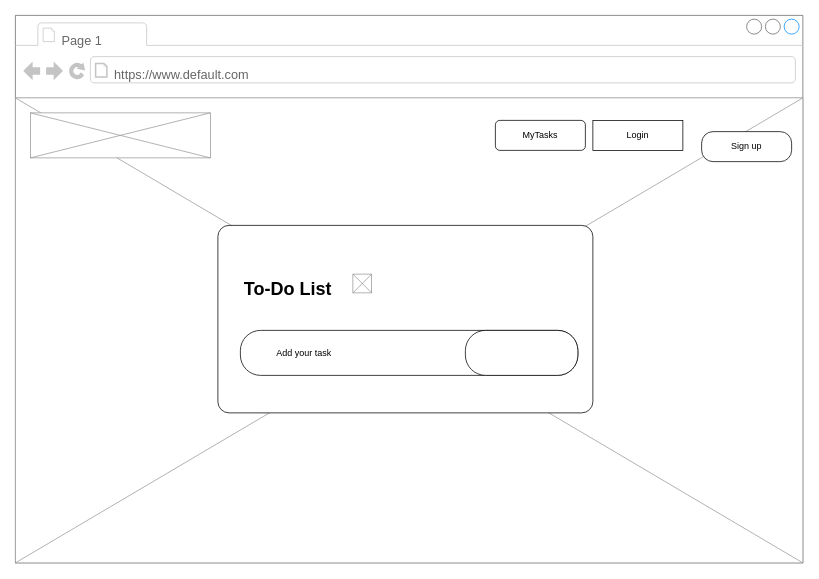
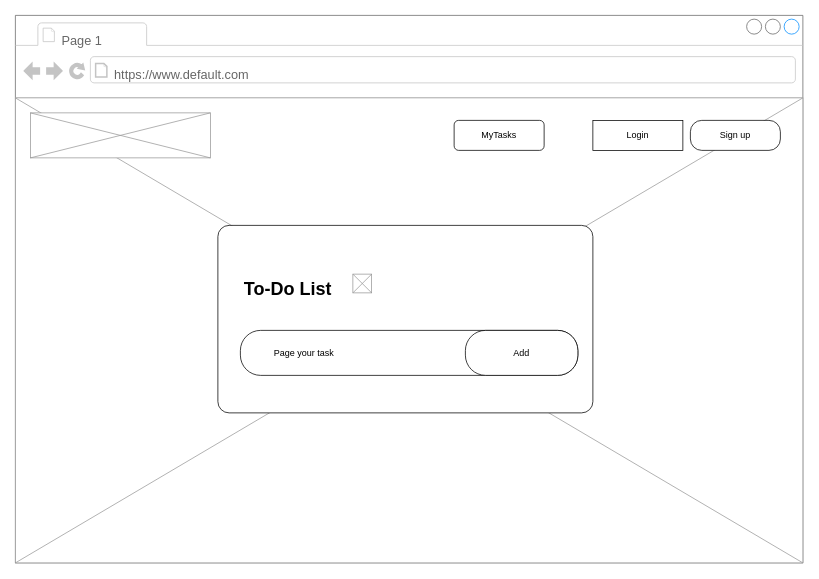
(540, 135) -> (499, 135)
(747, 147) -> (735, 135)
(304, 353) -> (304, 353)
none -> (522, 353)
